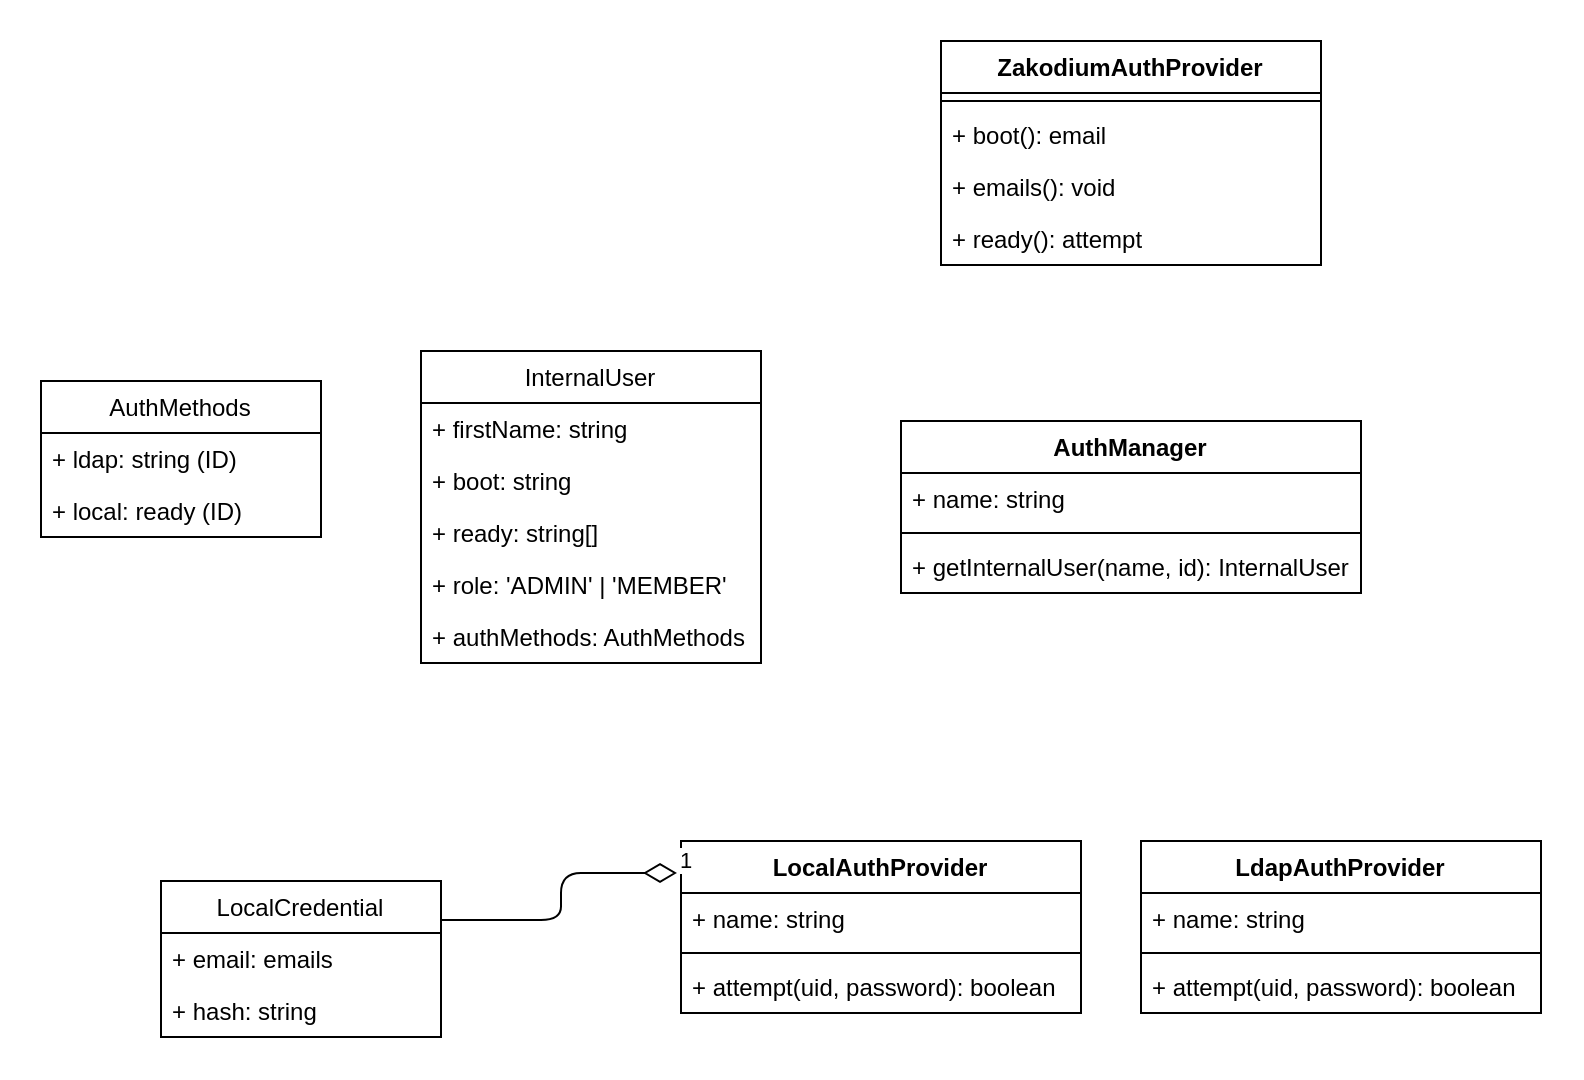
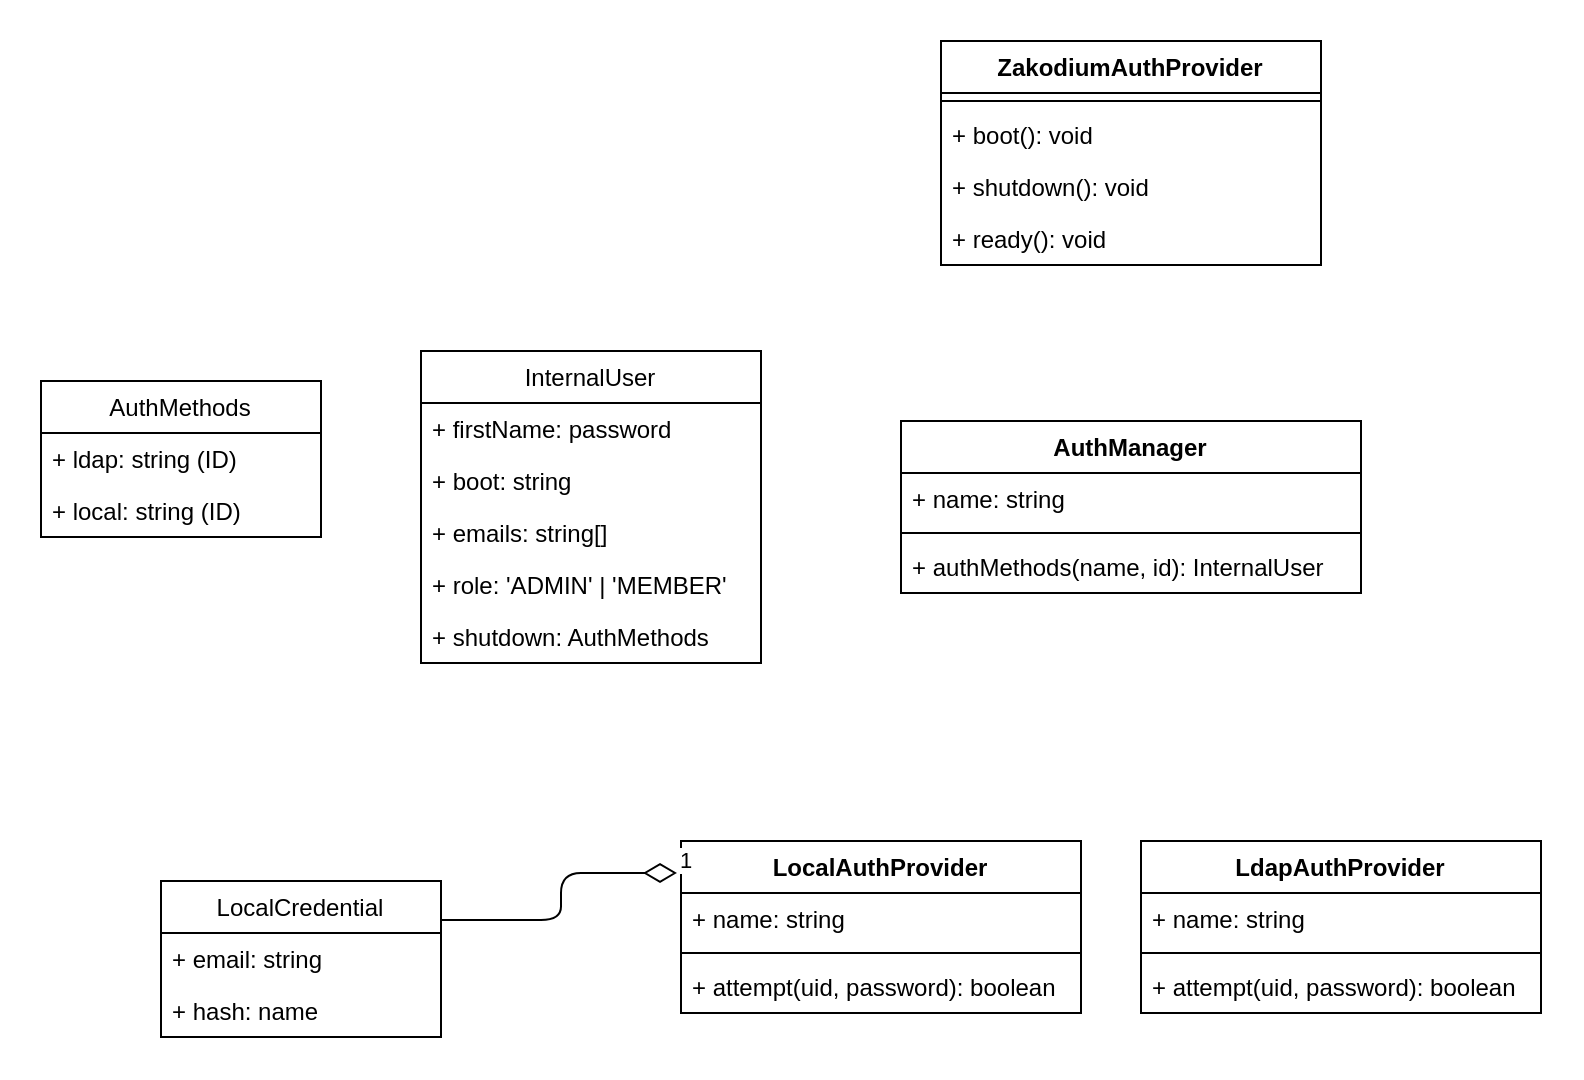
(1037, 136) -> (1034, 136)
(1041, 188) -> (1060, 188)
(1064, 240) -> (1040, 240)
(544, 430) -> (561, 430)
(161, 512) -> (165, 512)
(534, 534) -> (534, 534)
(1163, 568) -> (1139, 568)
(597, 638) -> (577, 638)
(251, 960) -> (254, 960)
(254, 1012) -> (243, 1012)
